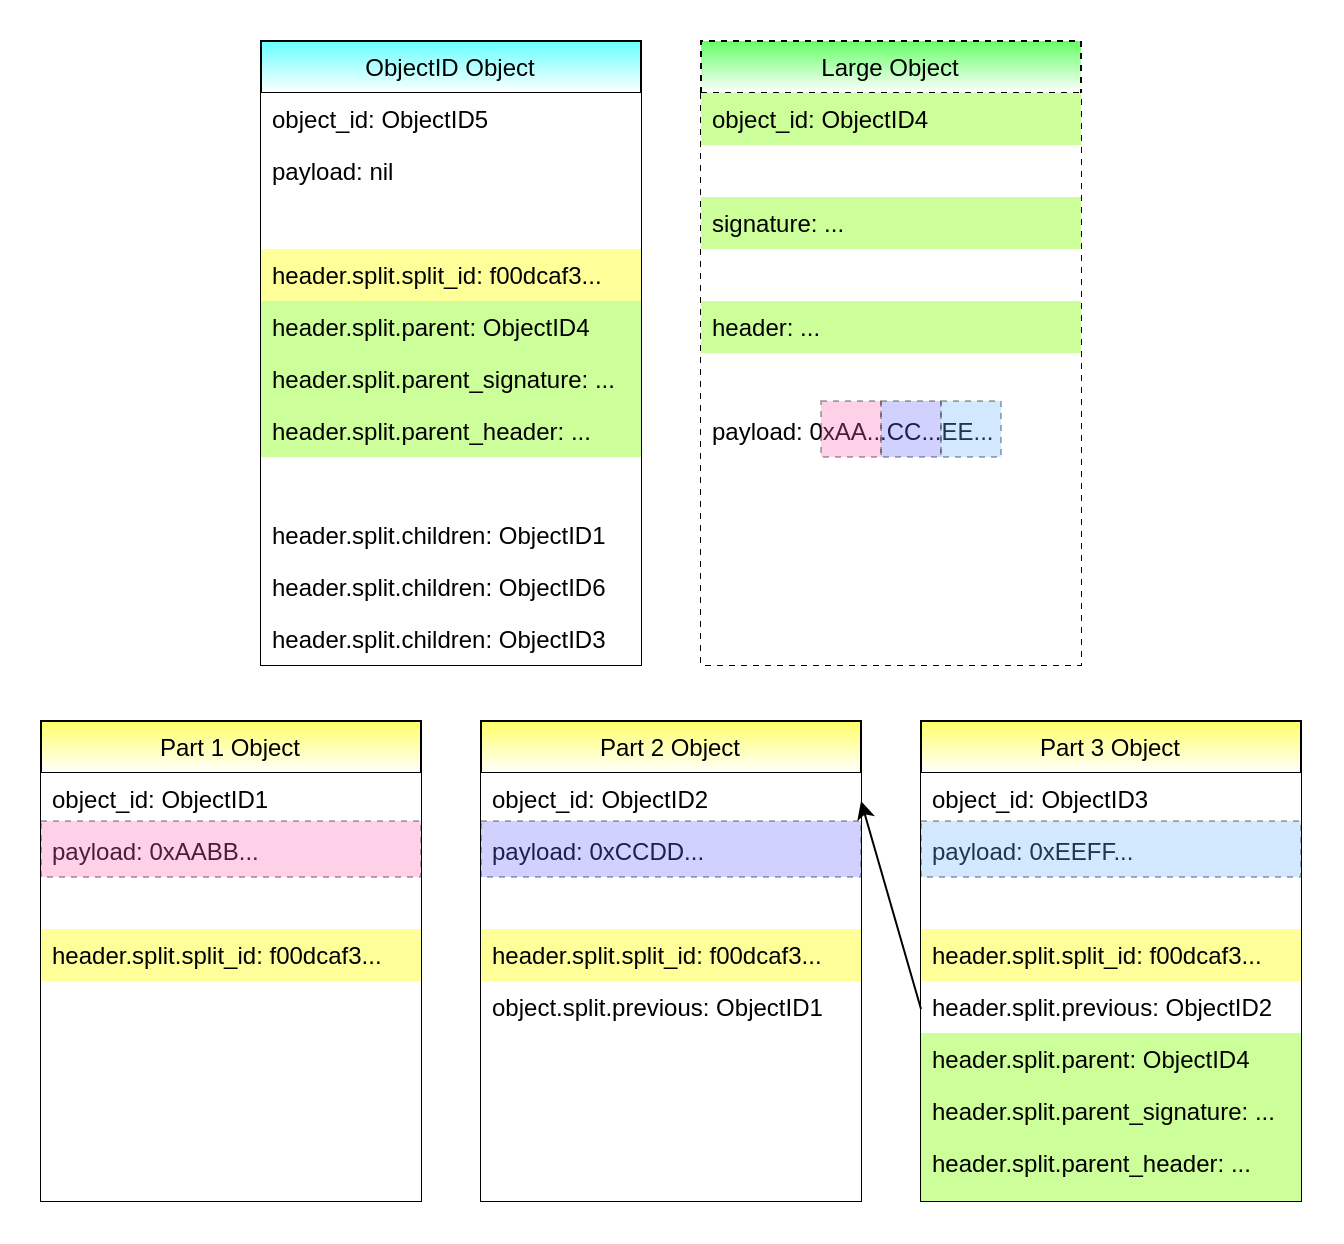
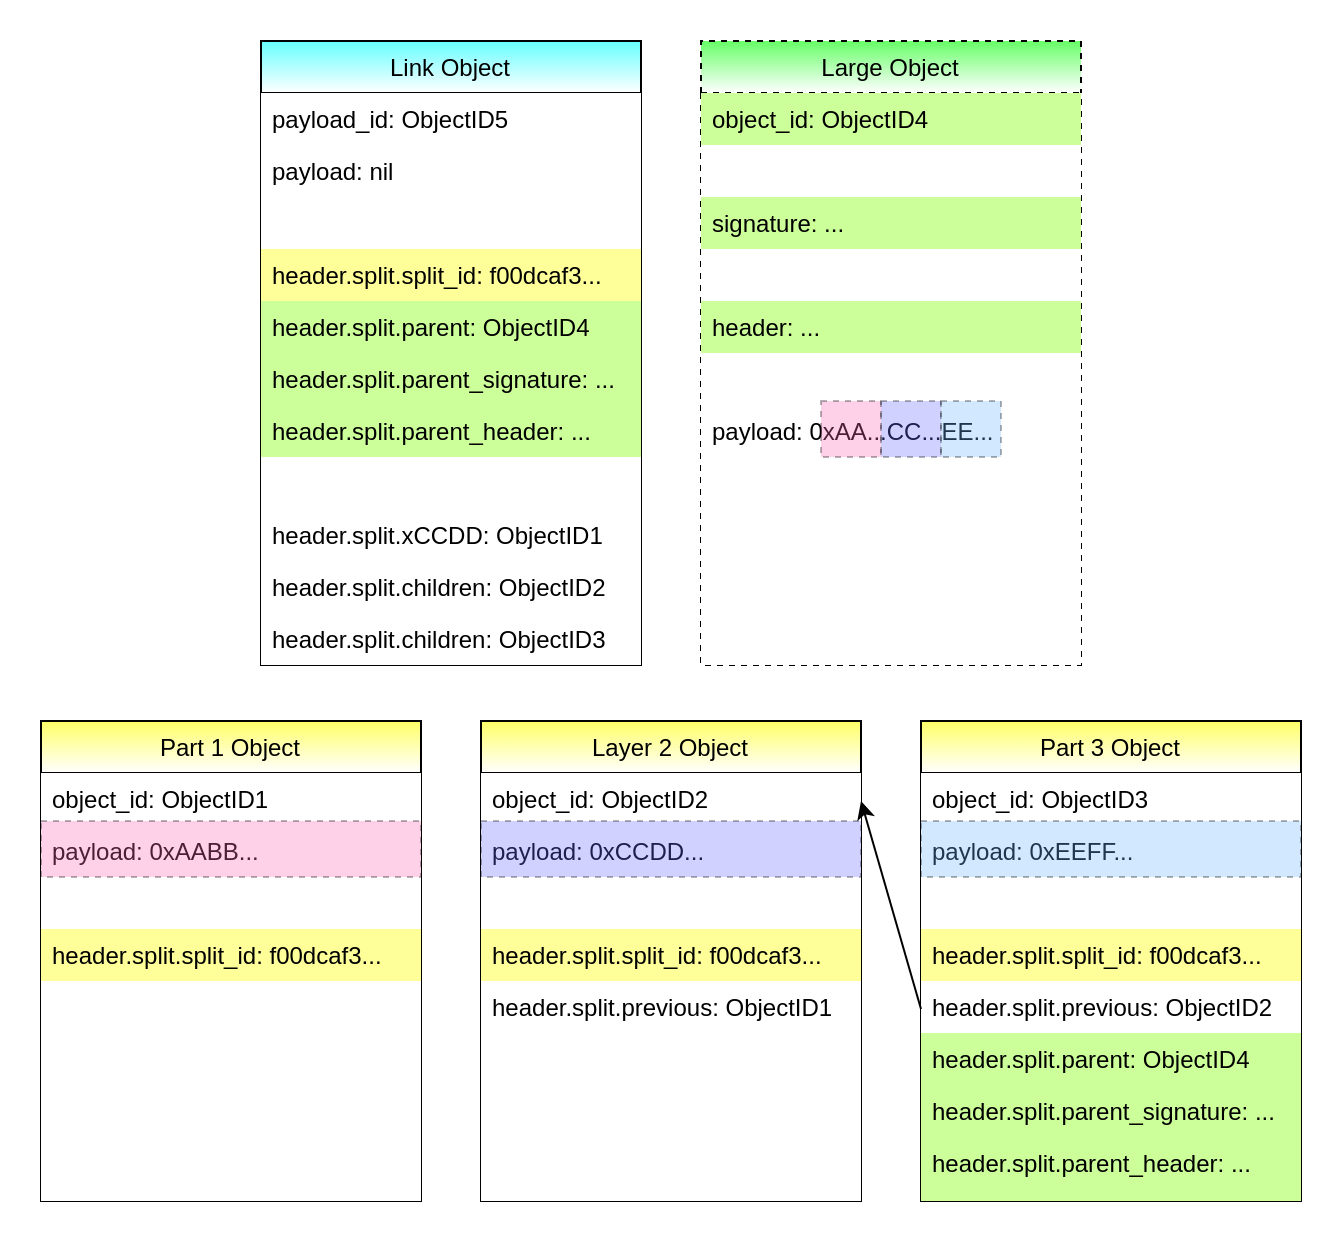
(450, 68) -> (450, 68)
(397, 120) -> (401, 120)
(462, 536) -> (448, 536)
(462, 588) -> (462, 588)
(670, 748) -> (670, 748)
(685, 1008) -> (685, 1008)
